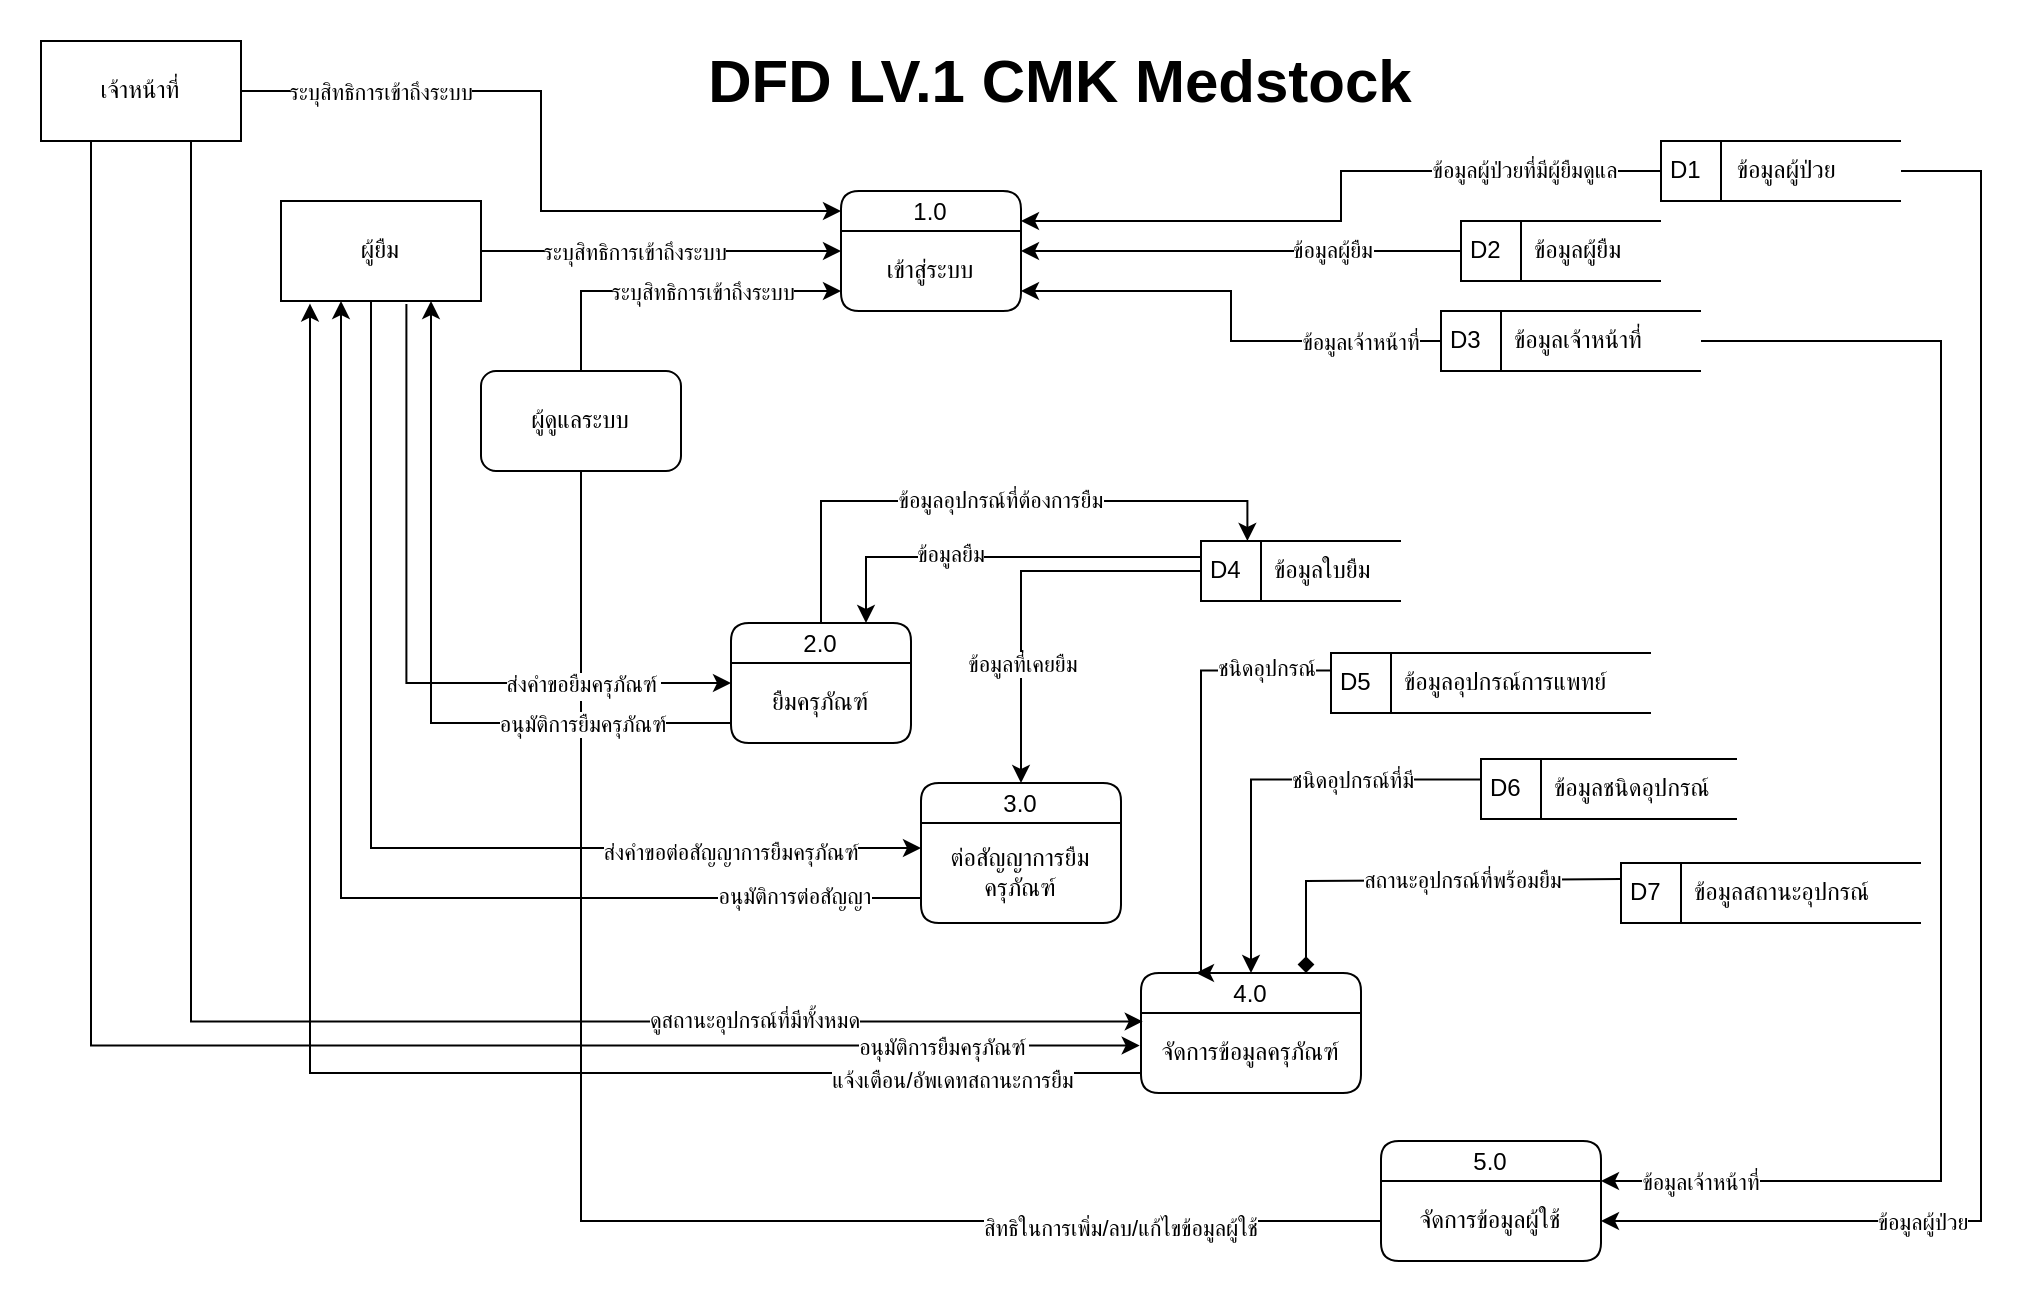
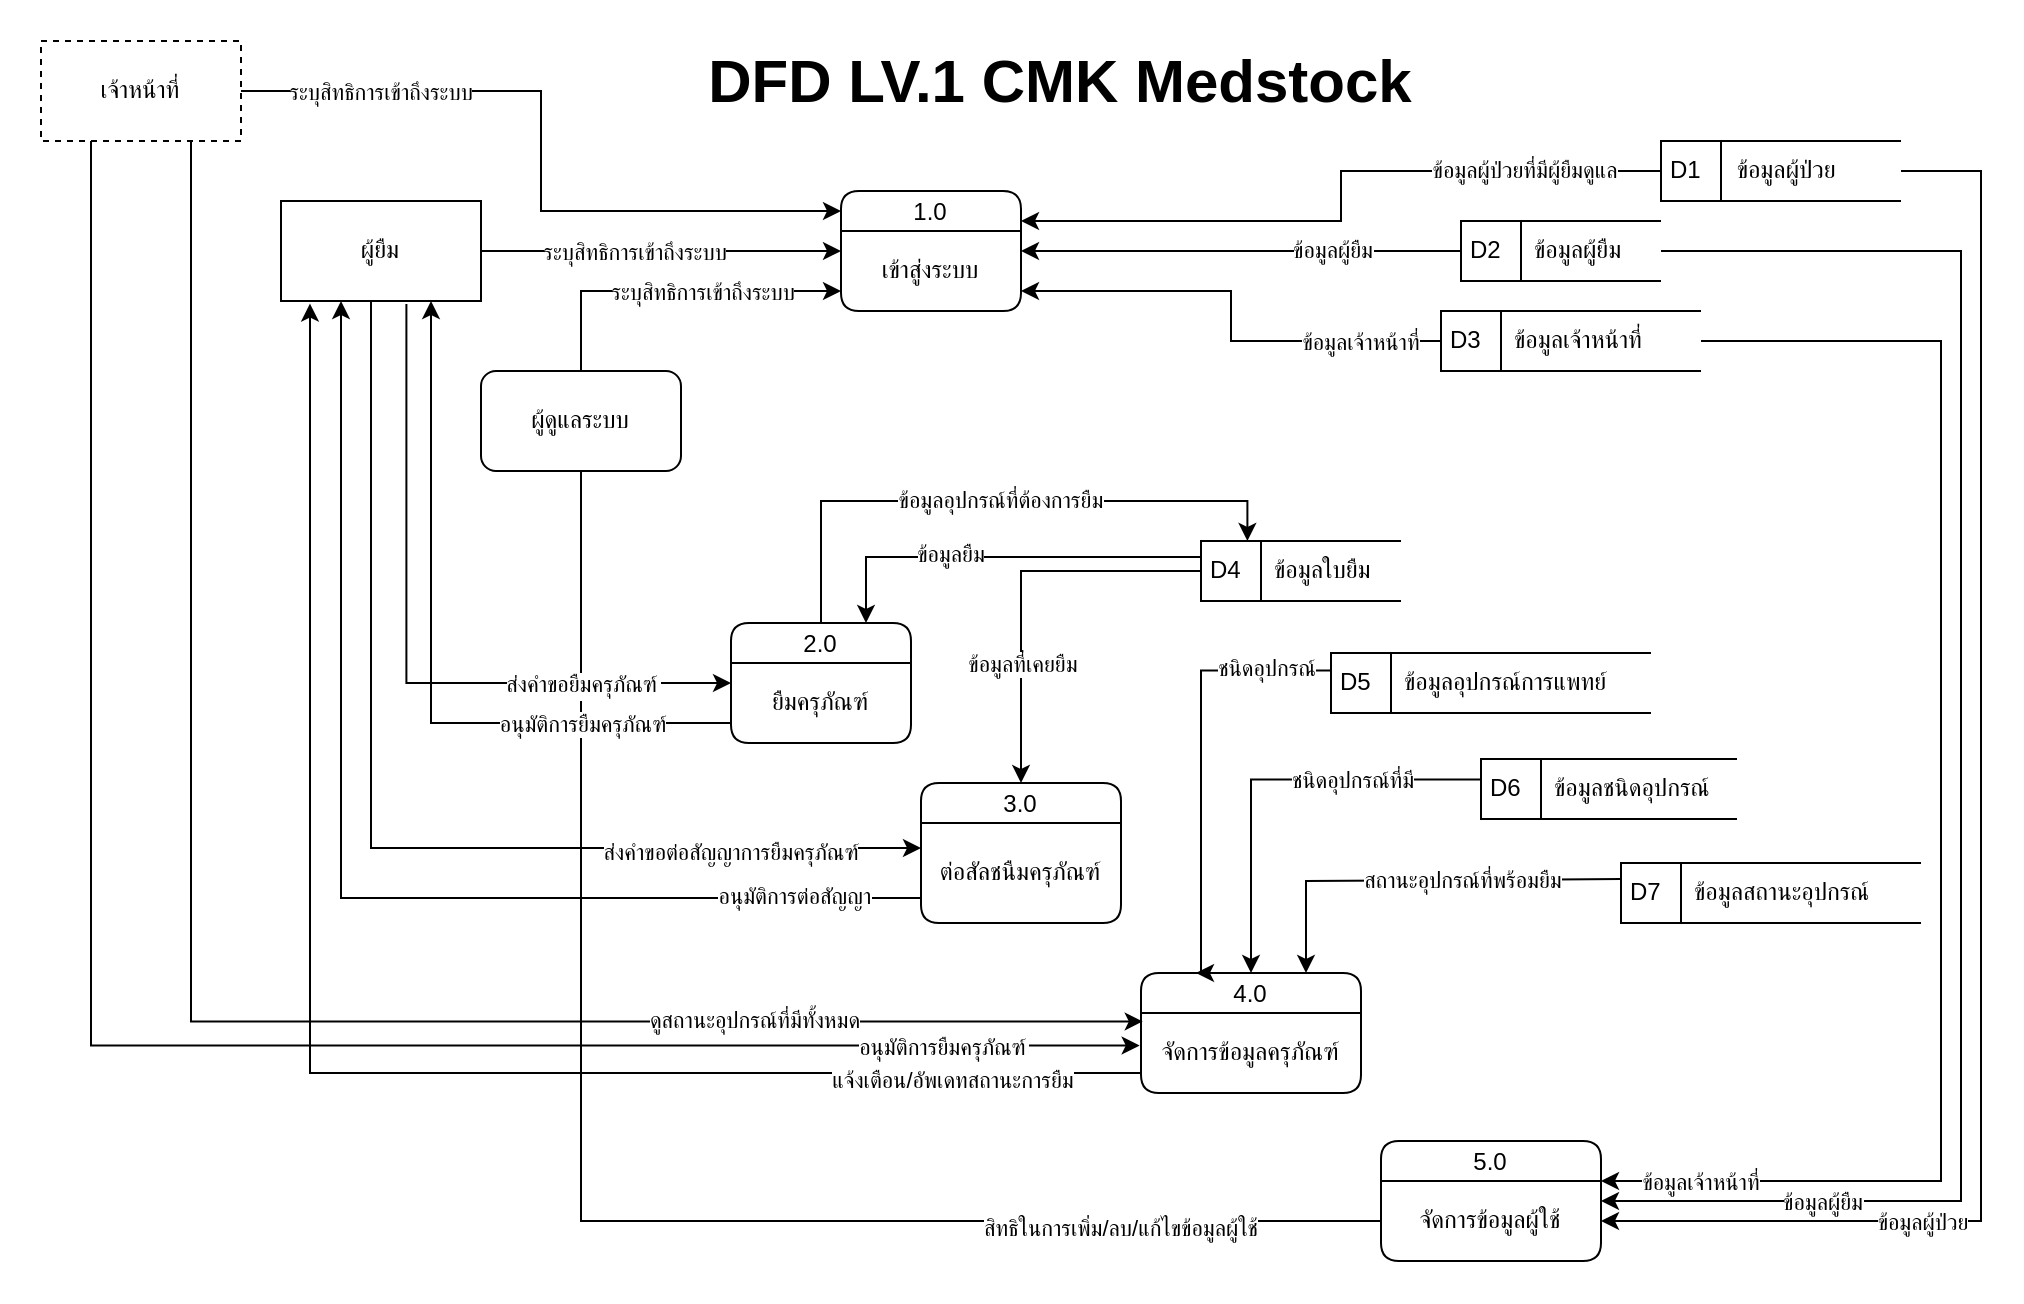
(141, 91) -> (141, 91)
(931, 271) -> (931, 271)
none -> (1961, 749)
(1021, 873) -> (1021, 873)
(1306, 957) -> (1306, 958)
